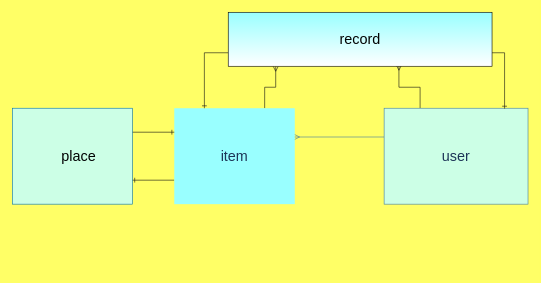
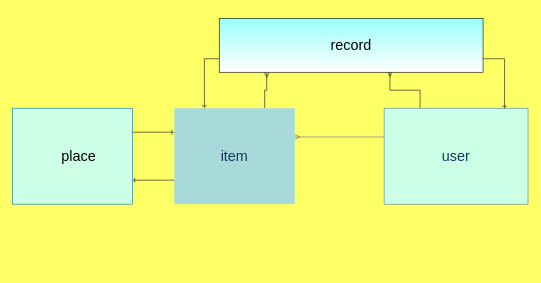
(360, 39) -> (351, 45)
(235, 156) -> (235, 156)
